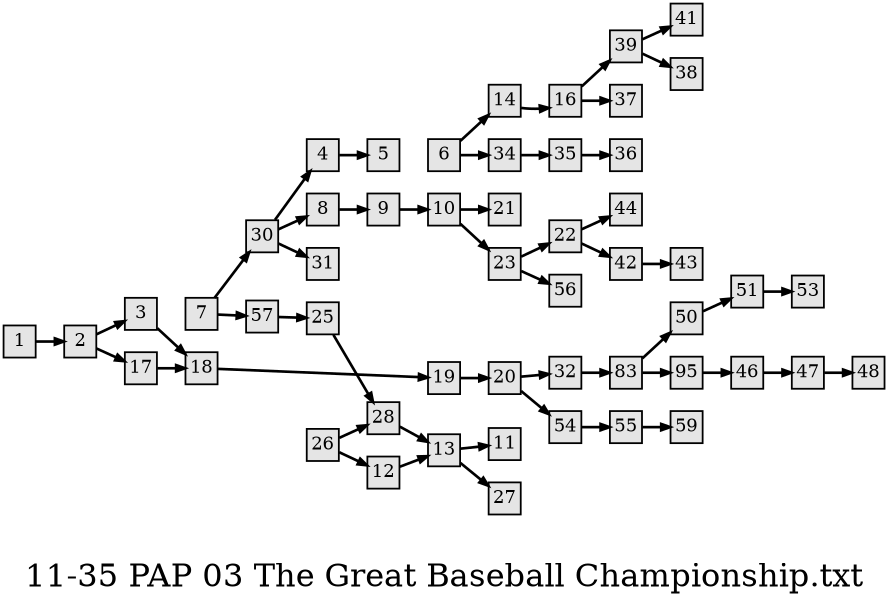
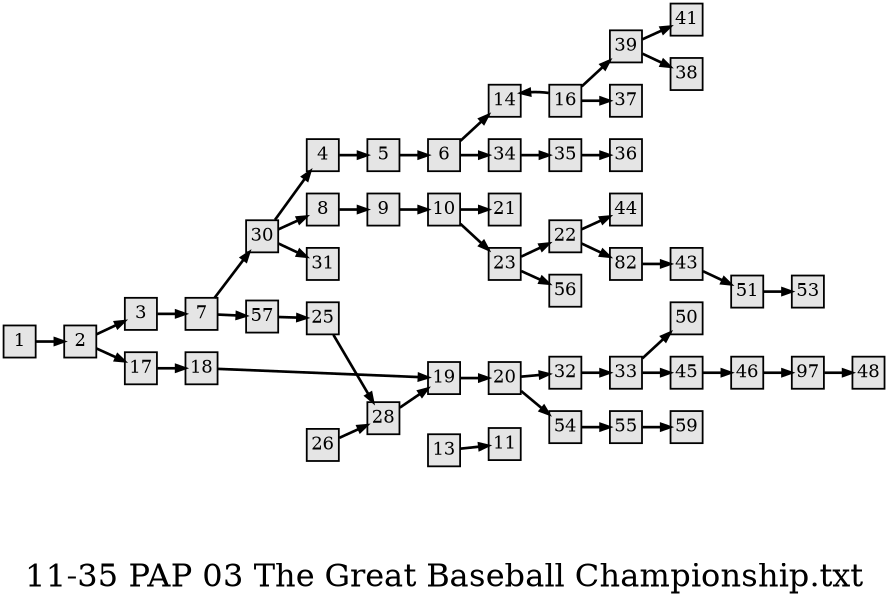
(530, 109) -> (539, 92)
none -> (409, 155)
(626, 264) -> (626, 264)
(713, 307) -> (713, 276)
(168, 338) -> (167, 314)
(626, 373) -> (626, 373)
(687, 373) -> (687, 373)
(808, 373) -> (808, 373)
(410, 432) -> (410, 401)
(383, 473) -> none
(505, 498) -> none
